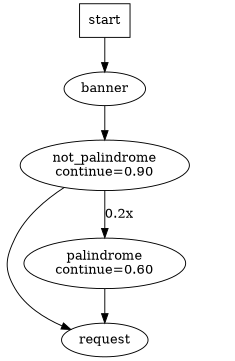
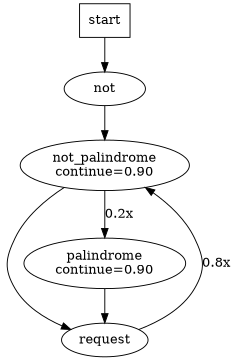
(105, 89) -> (105, 89)
(105, 263) -> (105, 263)
none -> (202, 268)
